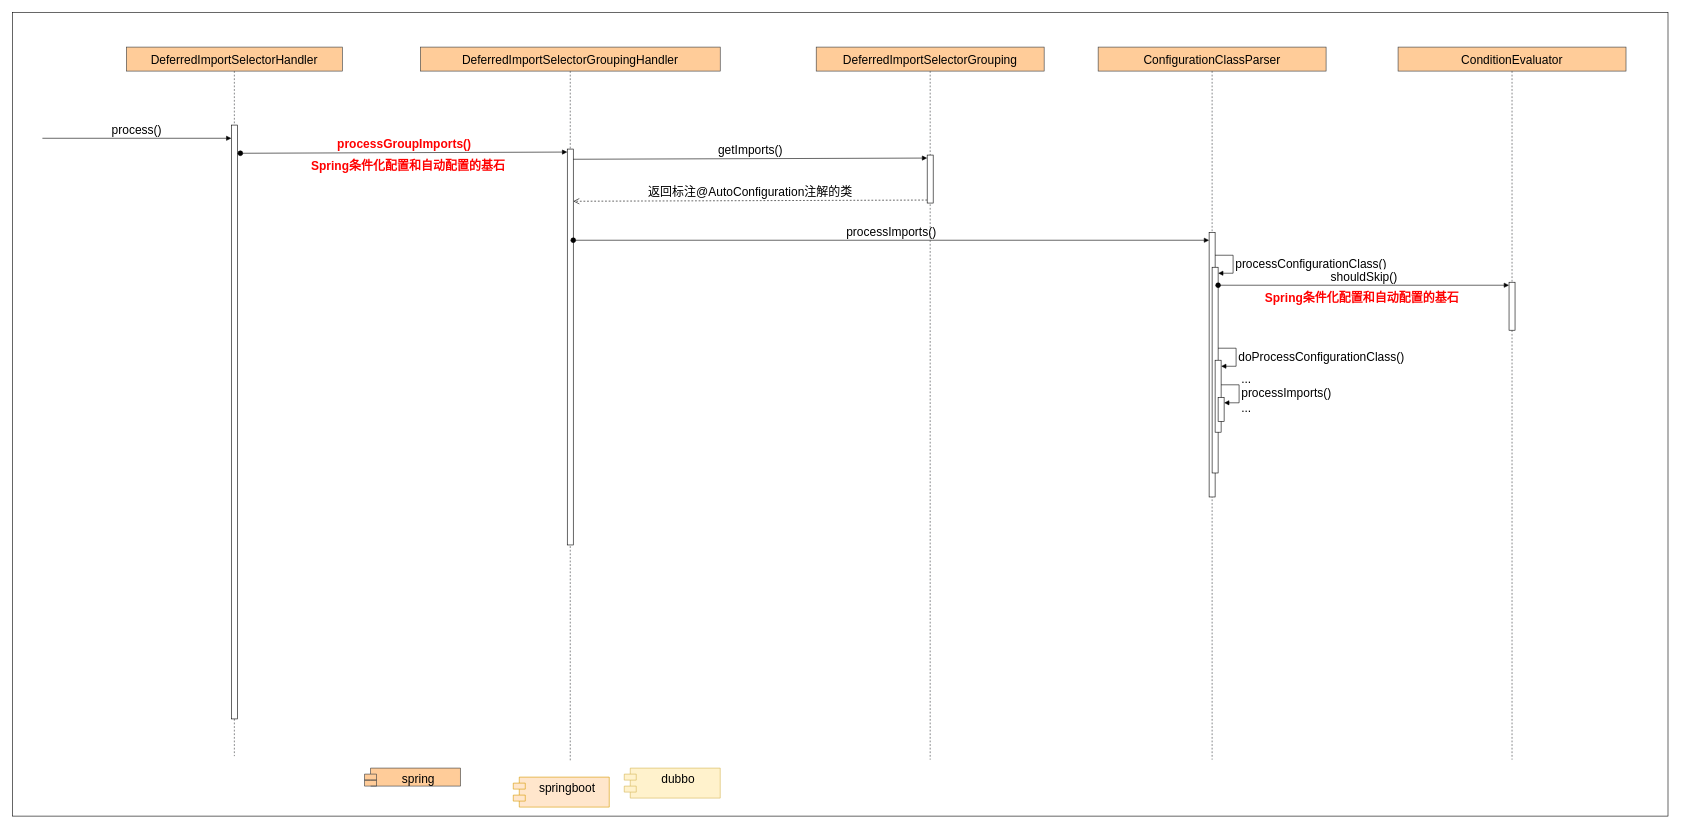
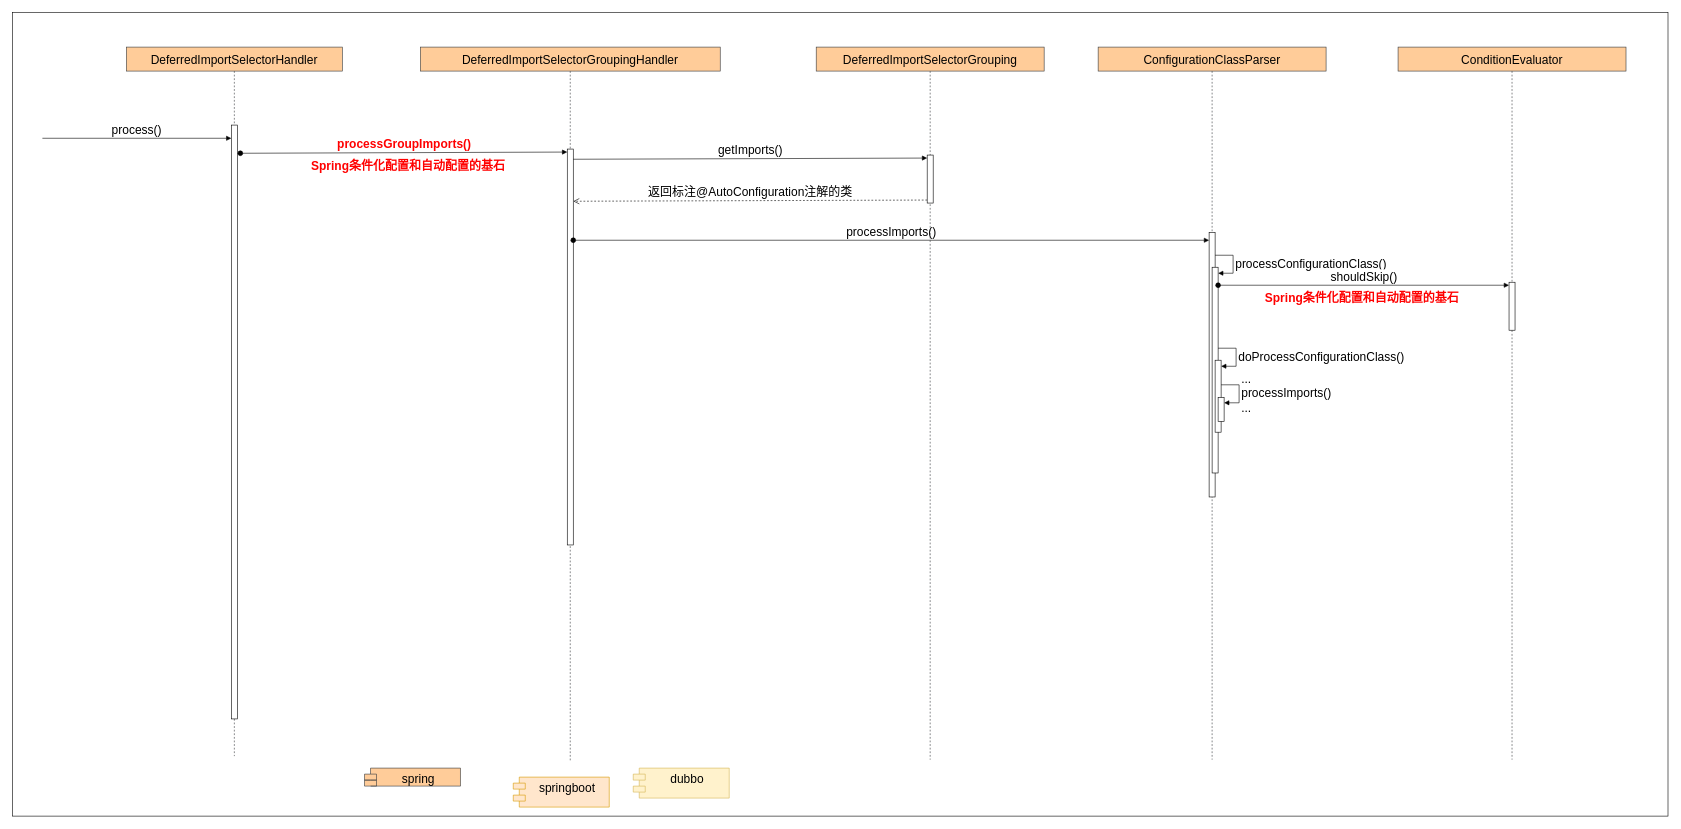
(672, 783) -> (681, 783)
